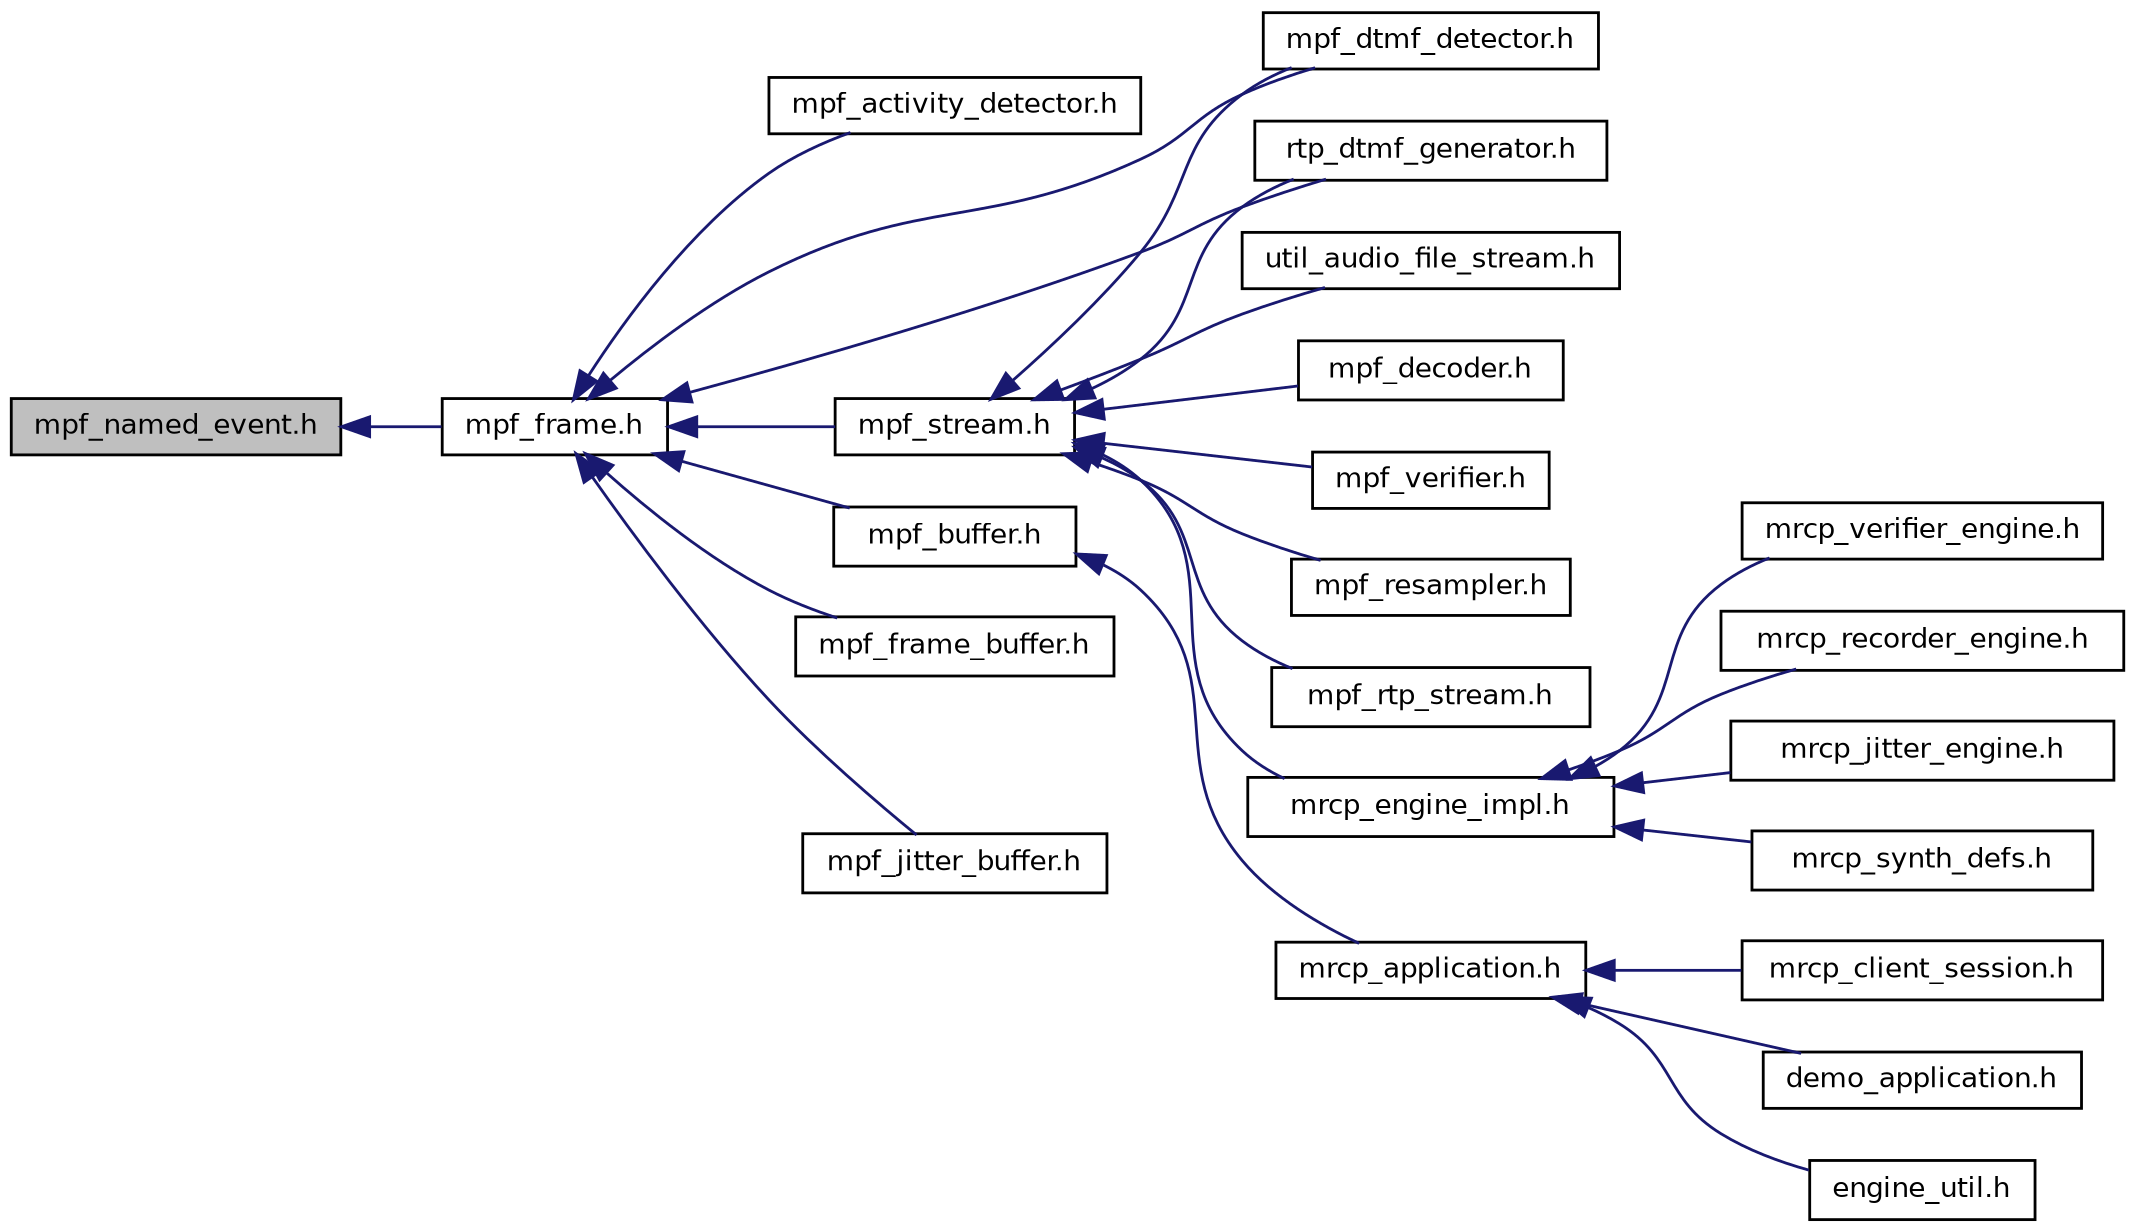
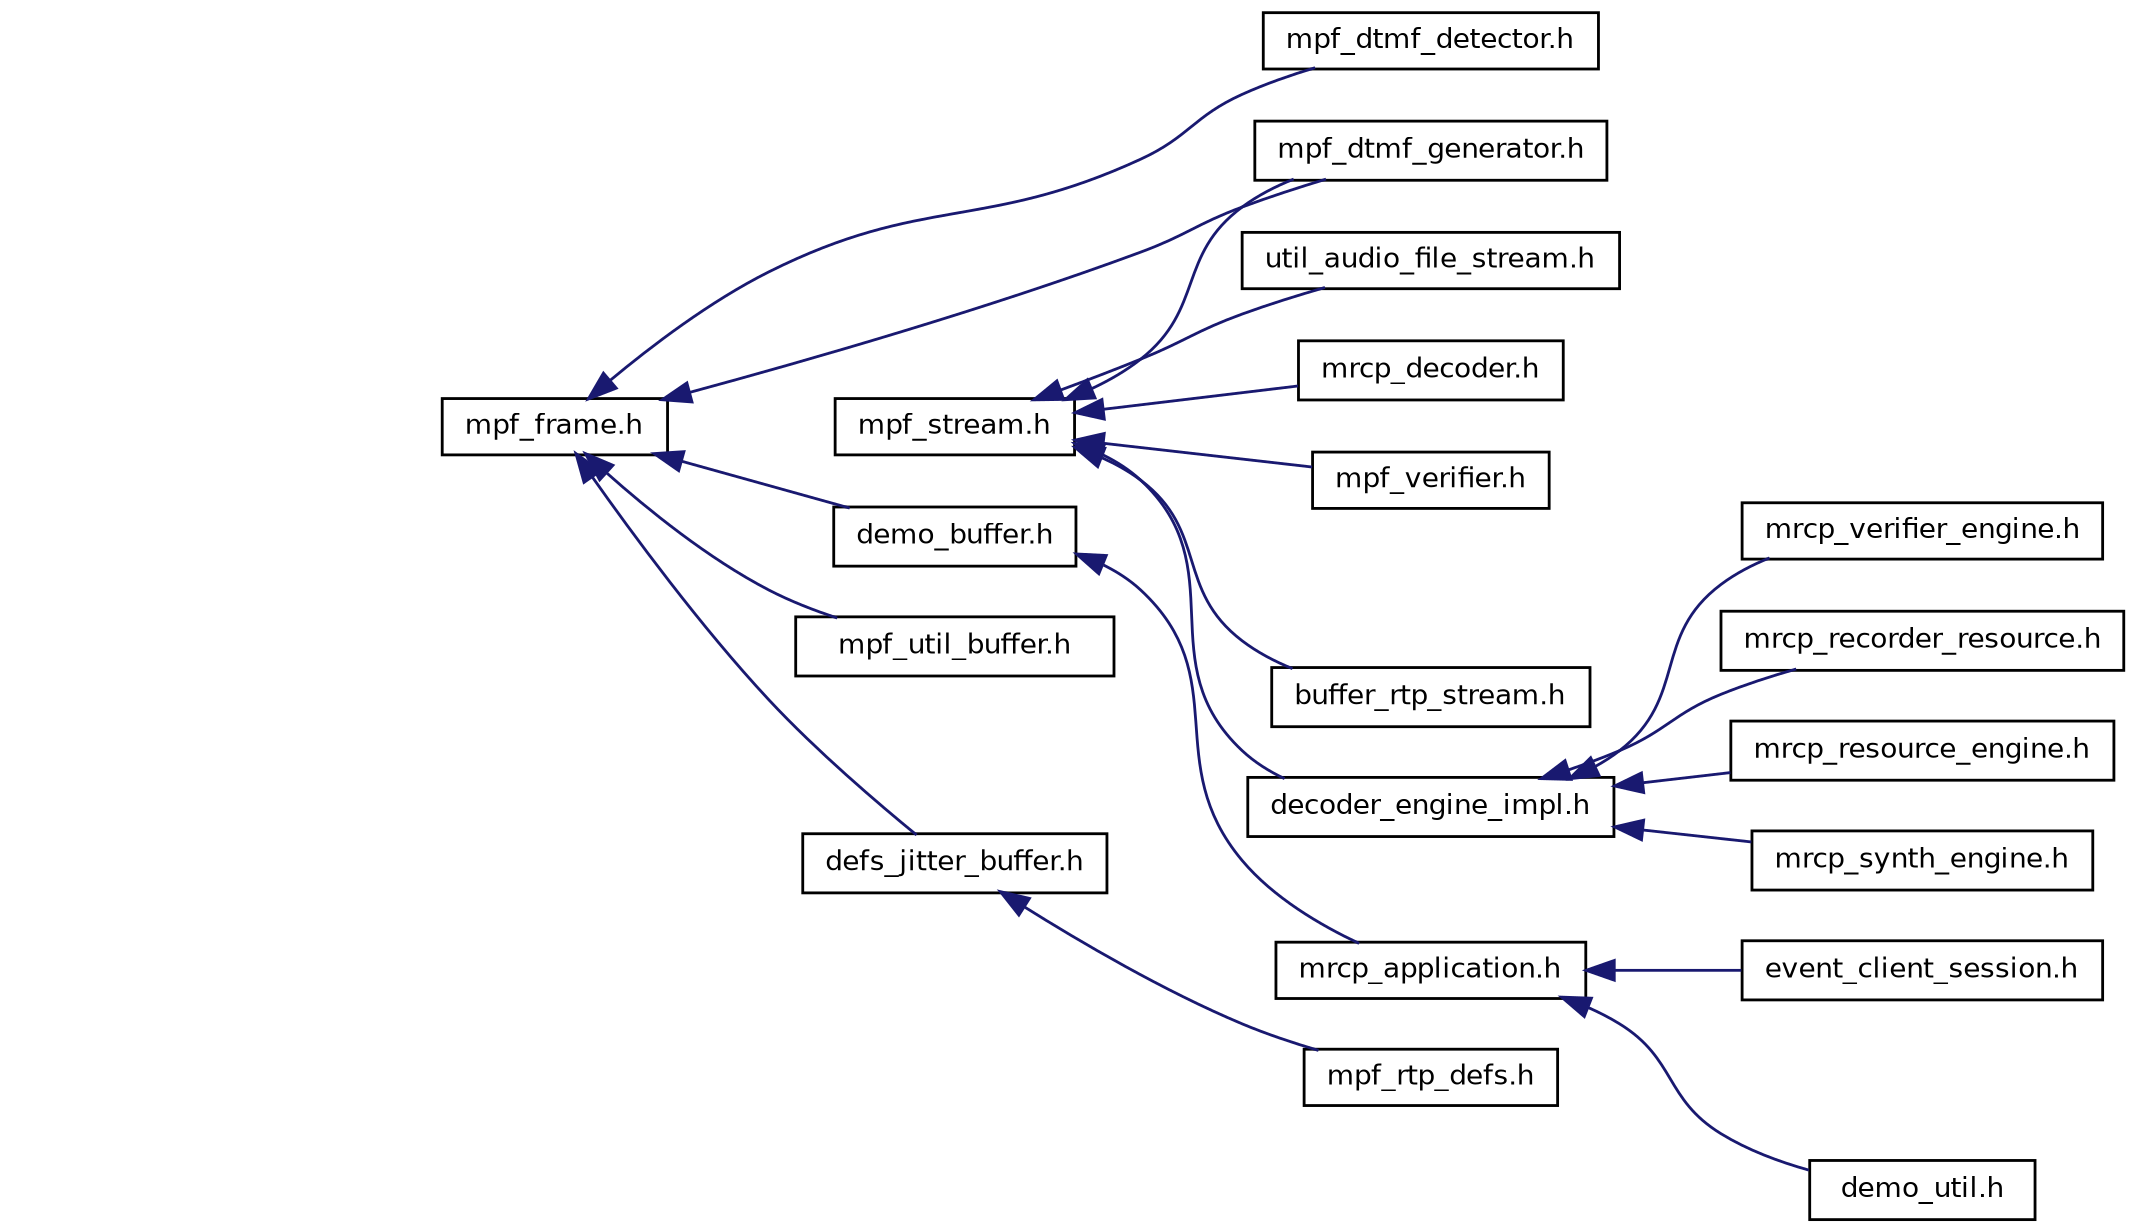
(955, 106) -> none
(1431, 151) -> (1431, 151)
(1159, 226) -> none
(1431, 370) -> (1431, 370)
(176, 427) -> none
(766, 427) -> none
(955, 537) -> (955, 537)
(1431, 587) -> none
(1922, 641) -> (1922, 641)
(955, 646) -> (955, 646)
(1431, 697) -> (1431, 697)
(1922, 751) -> (1922, 751)
(1431, 807) -> (1431, 807)
(1922, 860) -> (1922, 860)
(955, 863) -> (955, 863)
(1922, 970) -> (1922, 970)
none -> (1431, 1077)
(1922, 1080) -> none
(1922, 1190) -> (1922, 1190)
